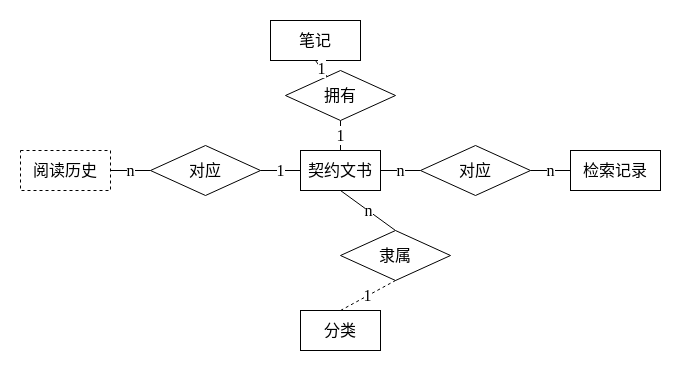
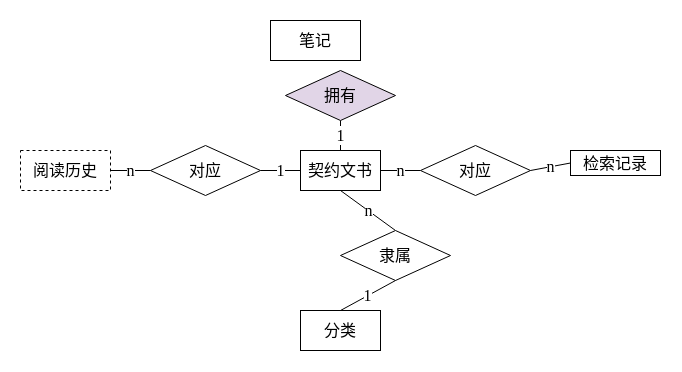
(322, 69) -> none
(341, 96) -> (341, 96)
(616, 171) -> (616, 163)
(351, 305) -> (351, 305)
